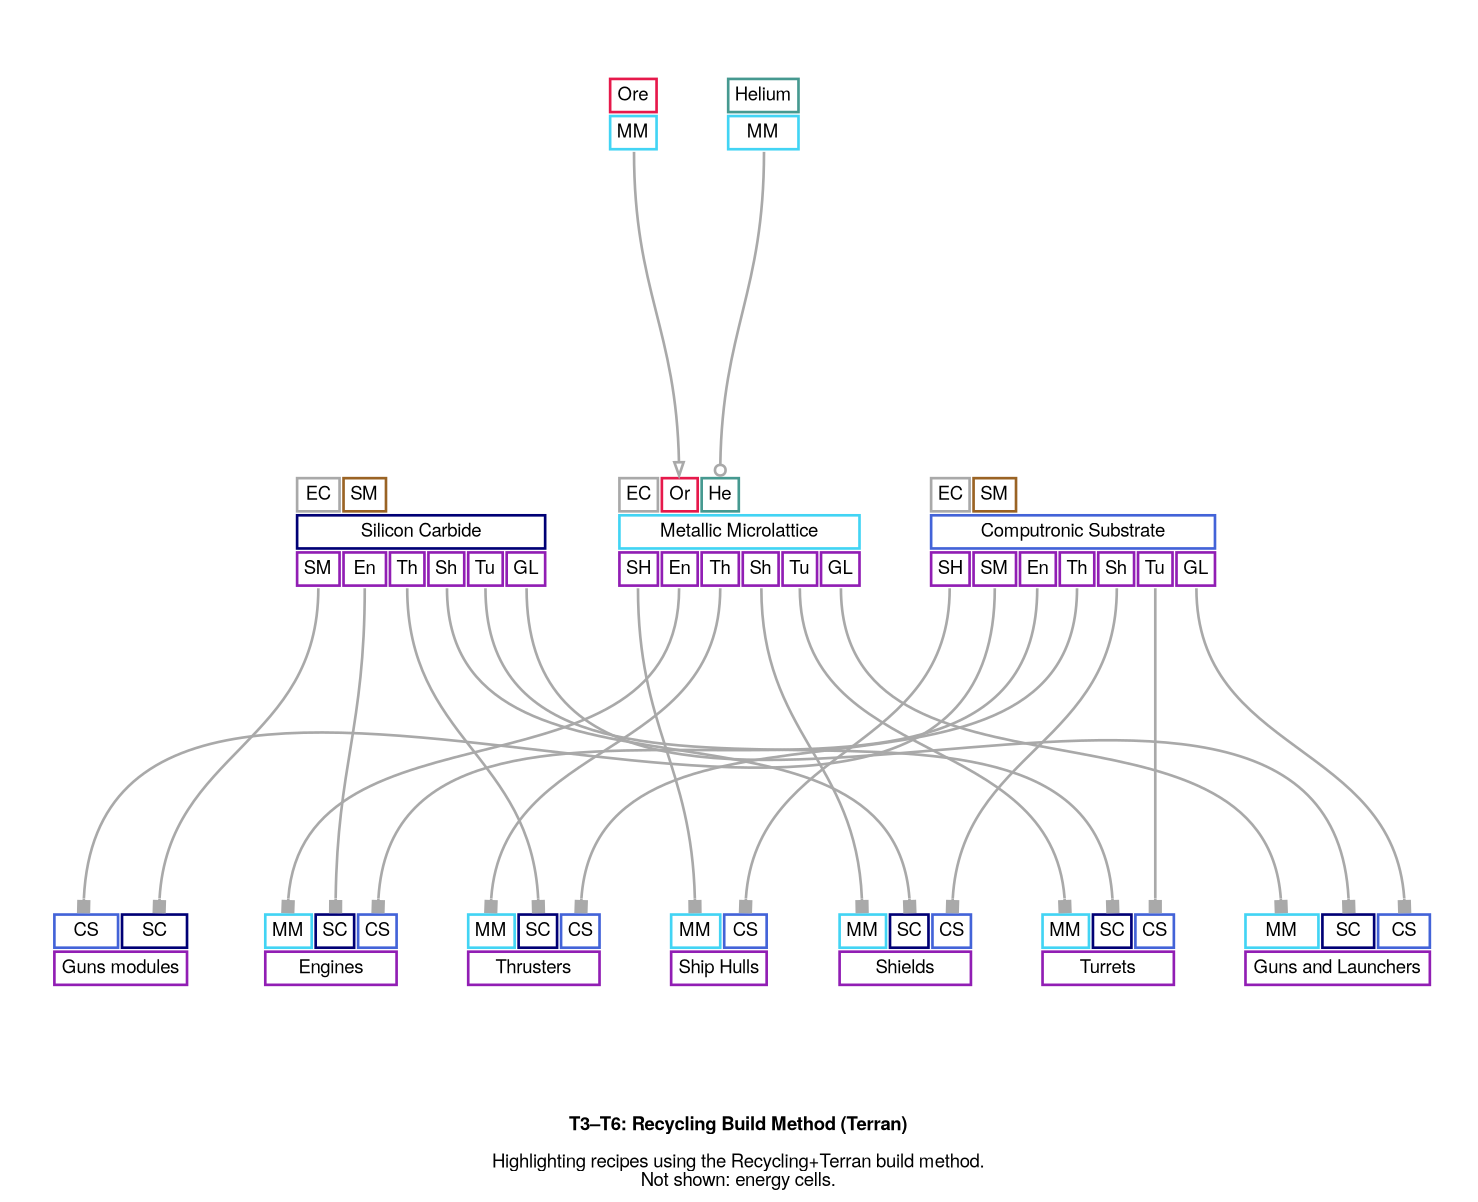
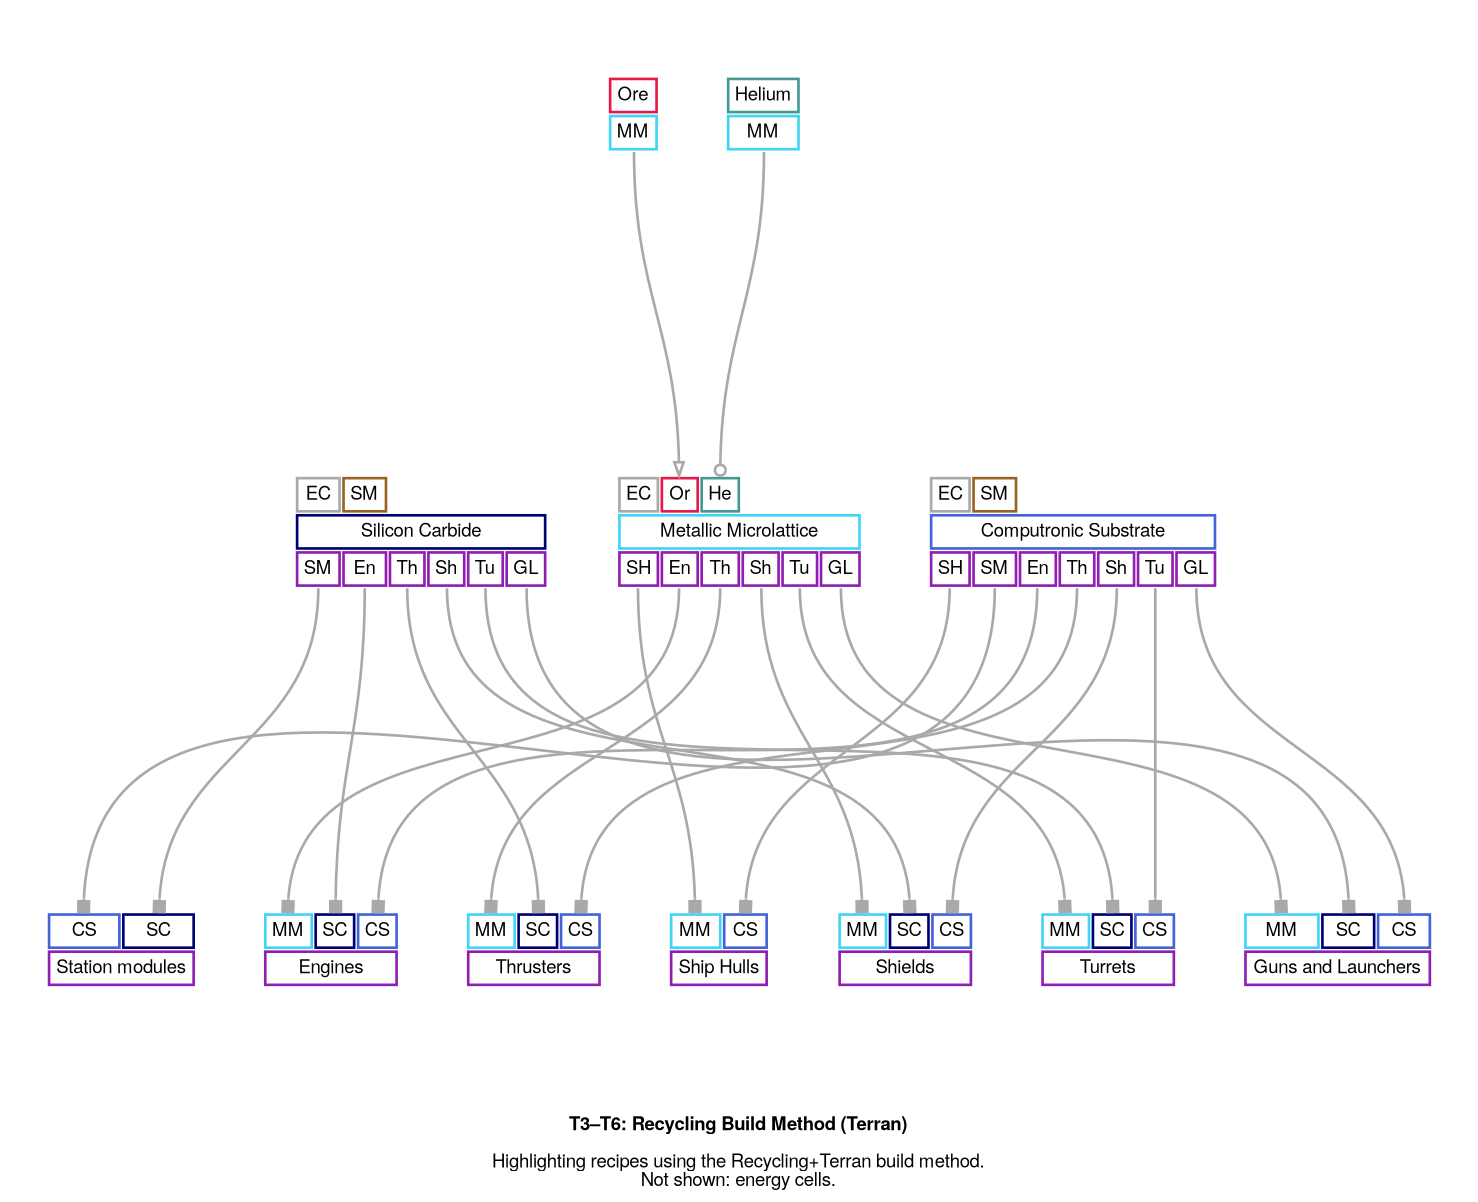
(121, 968) -> (121, 968)
